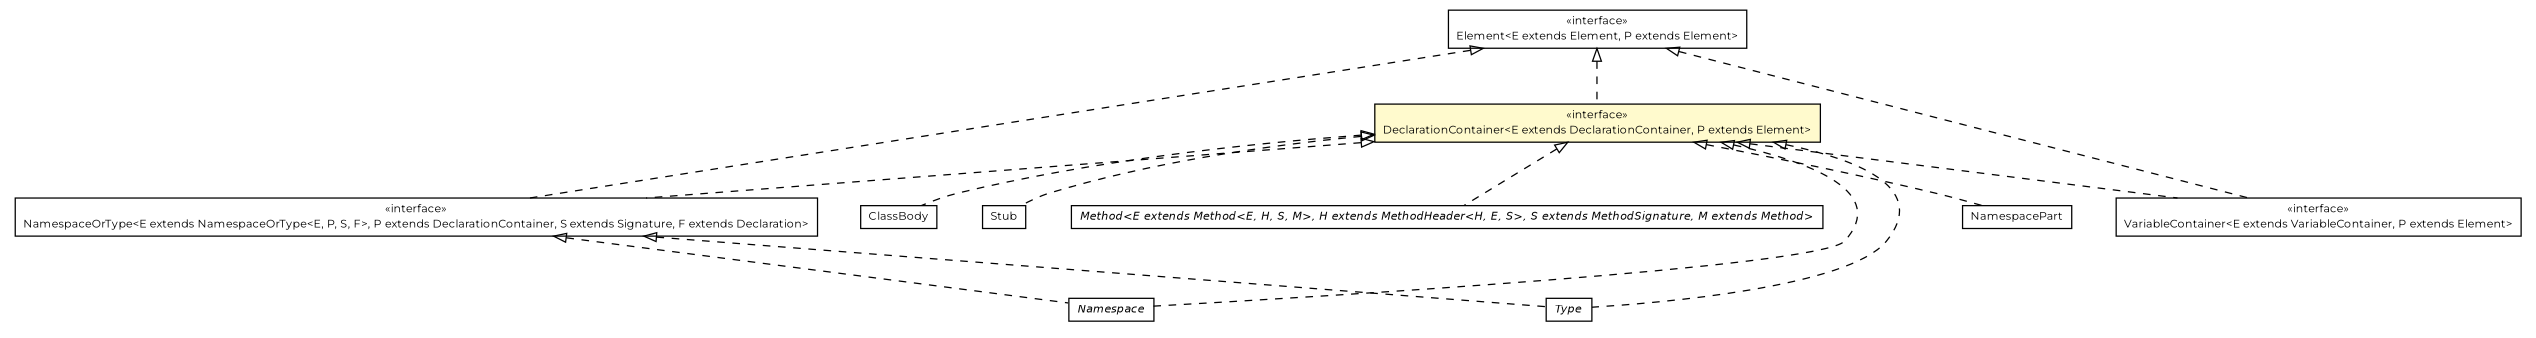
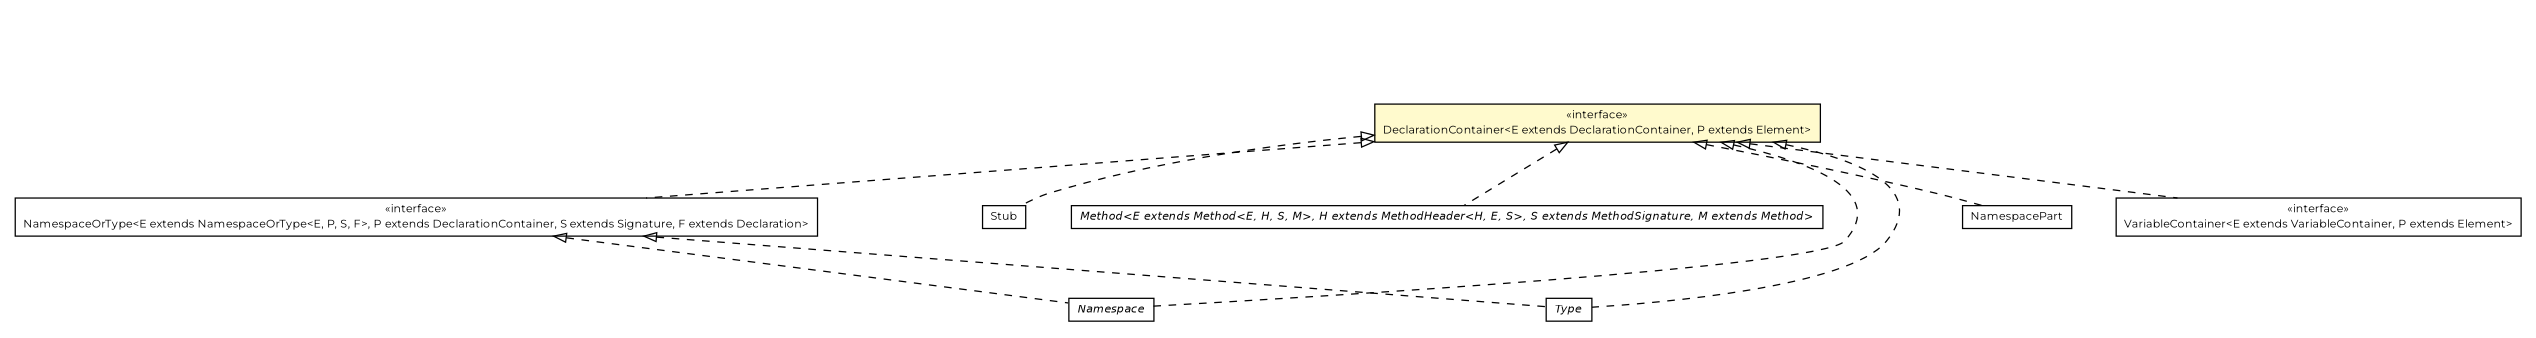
(1597, 29) -> none
(899, 217) -> none
